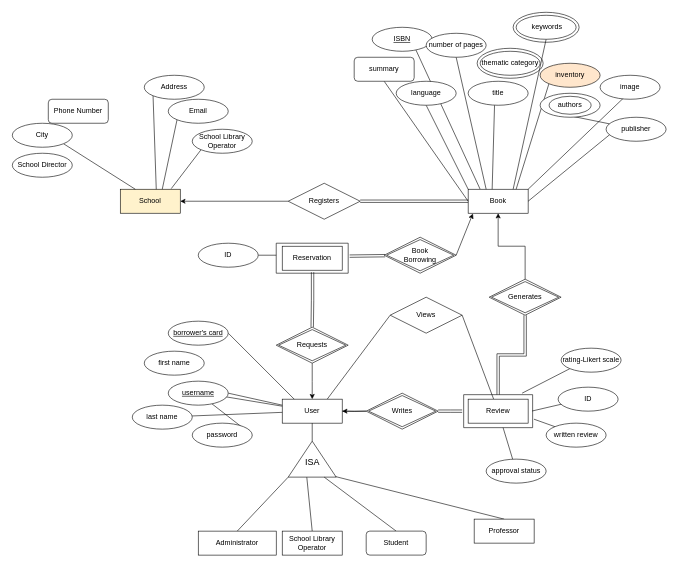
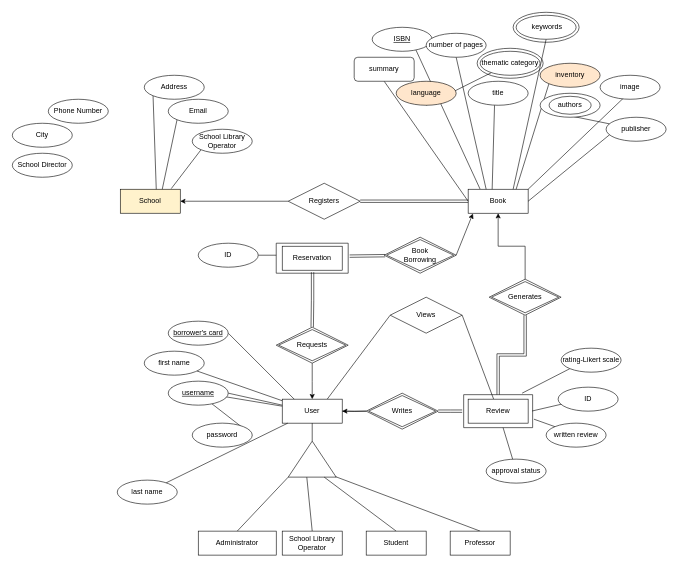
(426, 93) -> (426, 93)
(78, 111) -> (78, 111)
(447, 147) -> (473, 82)
(99, 167) -> none
none -> (240, 386)
(162, 417) -> (147, 492)
(312, 462) -> none
(504, 531) -> (480, 543)
(396, 543) -> (396, 543)
